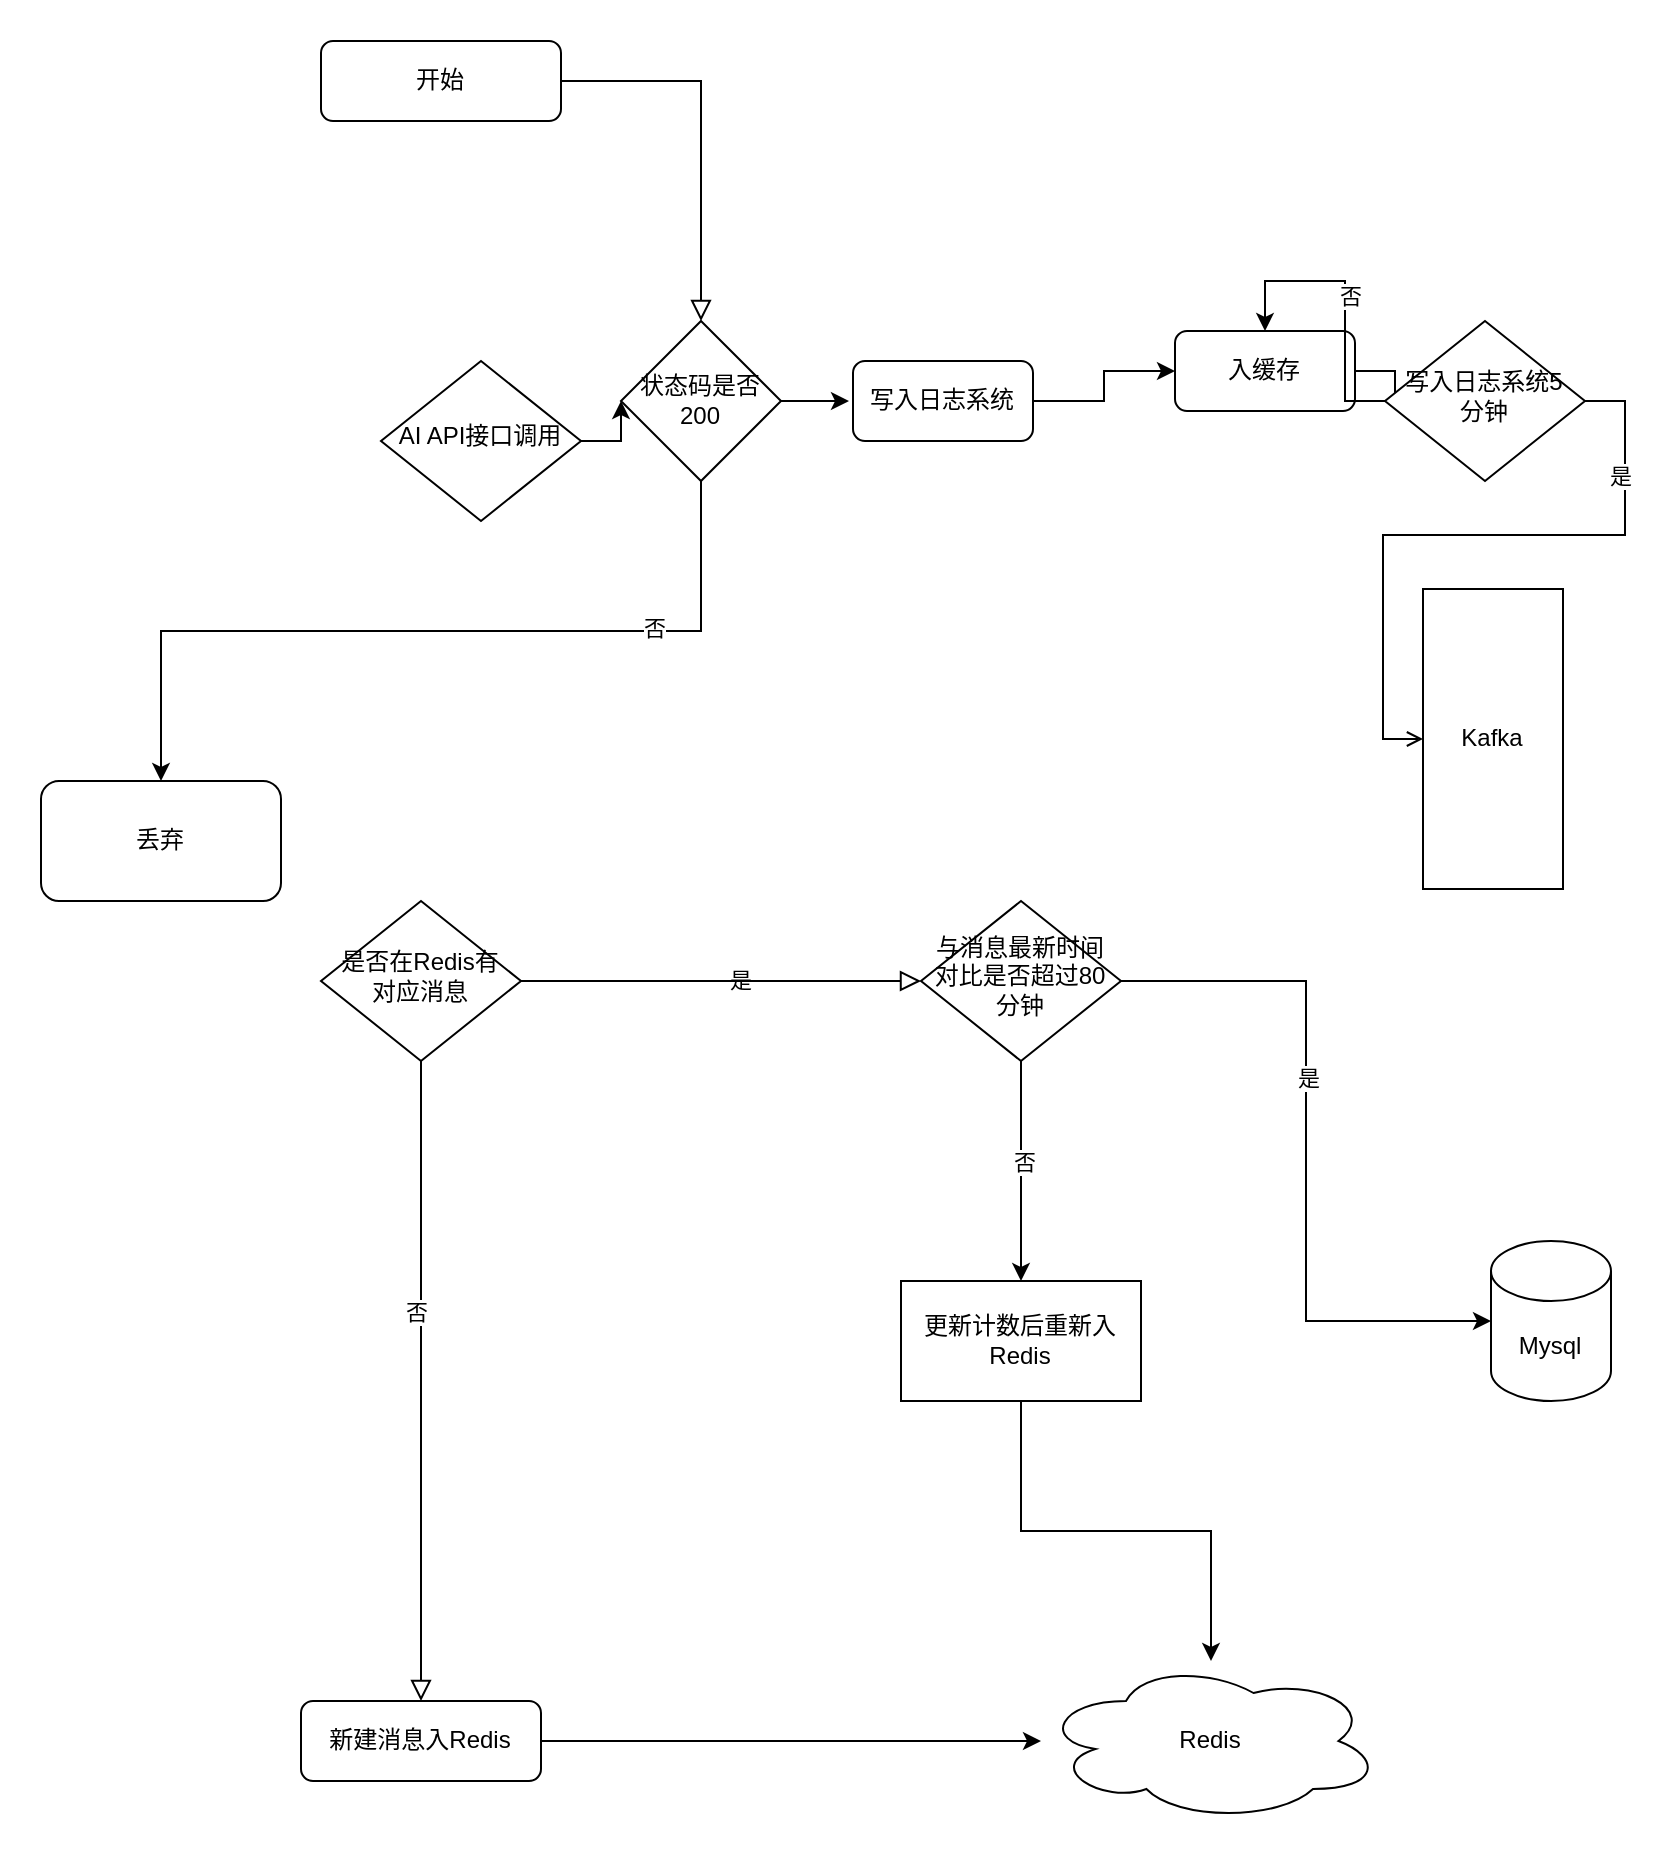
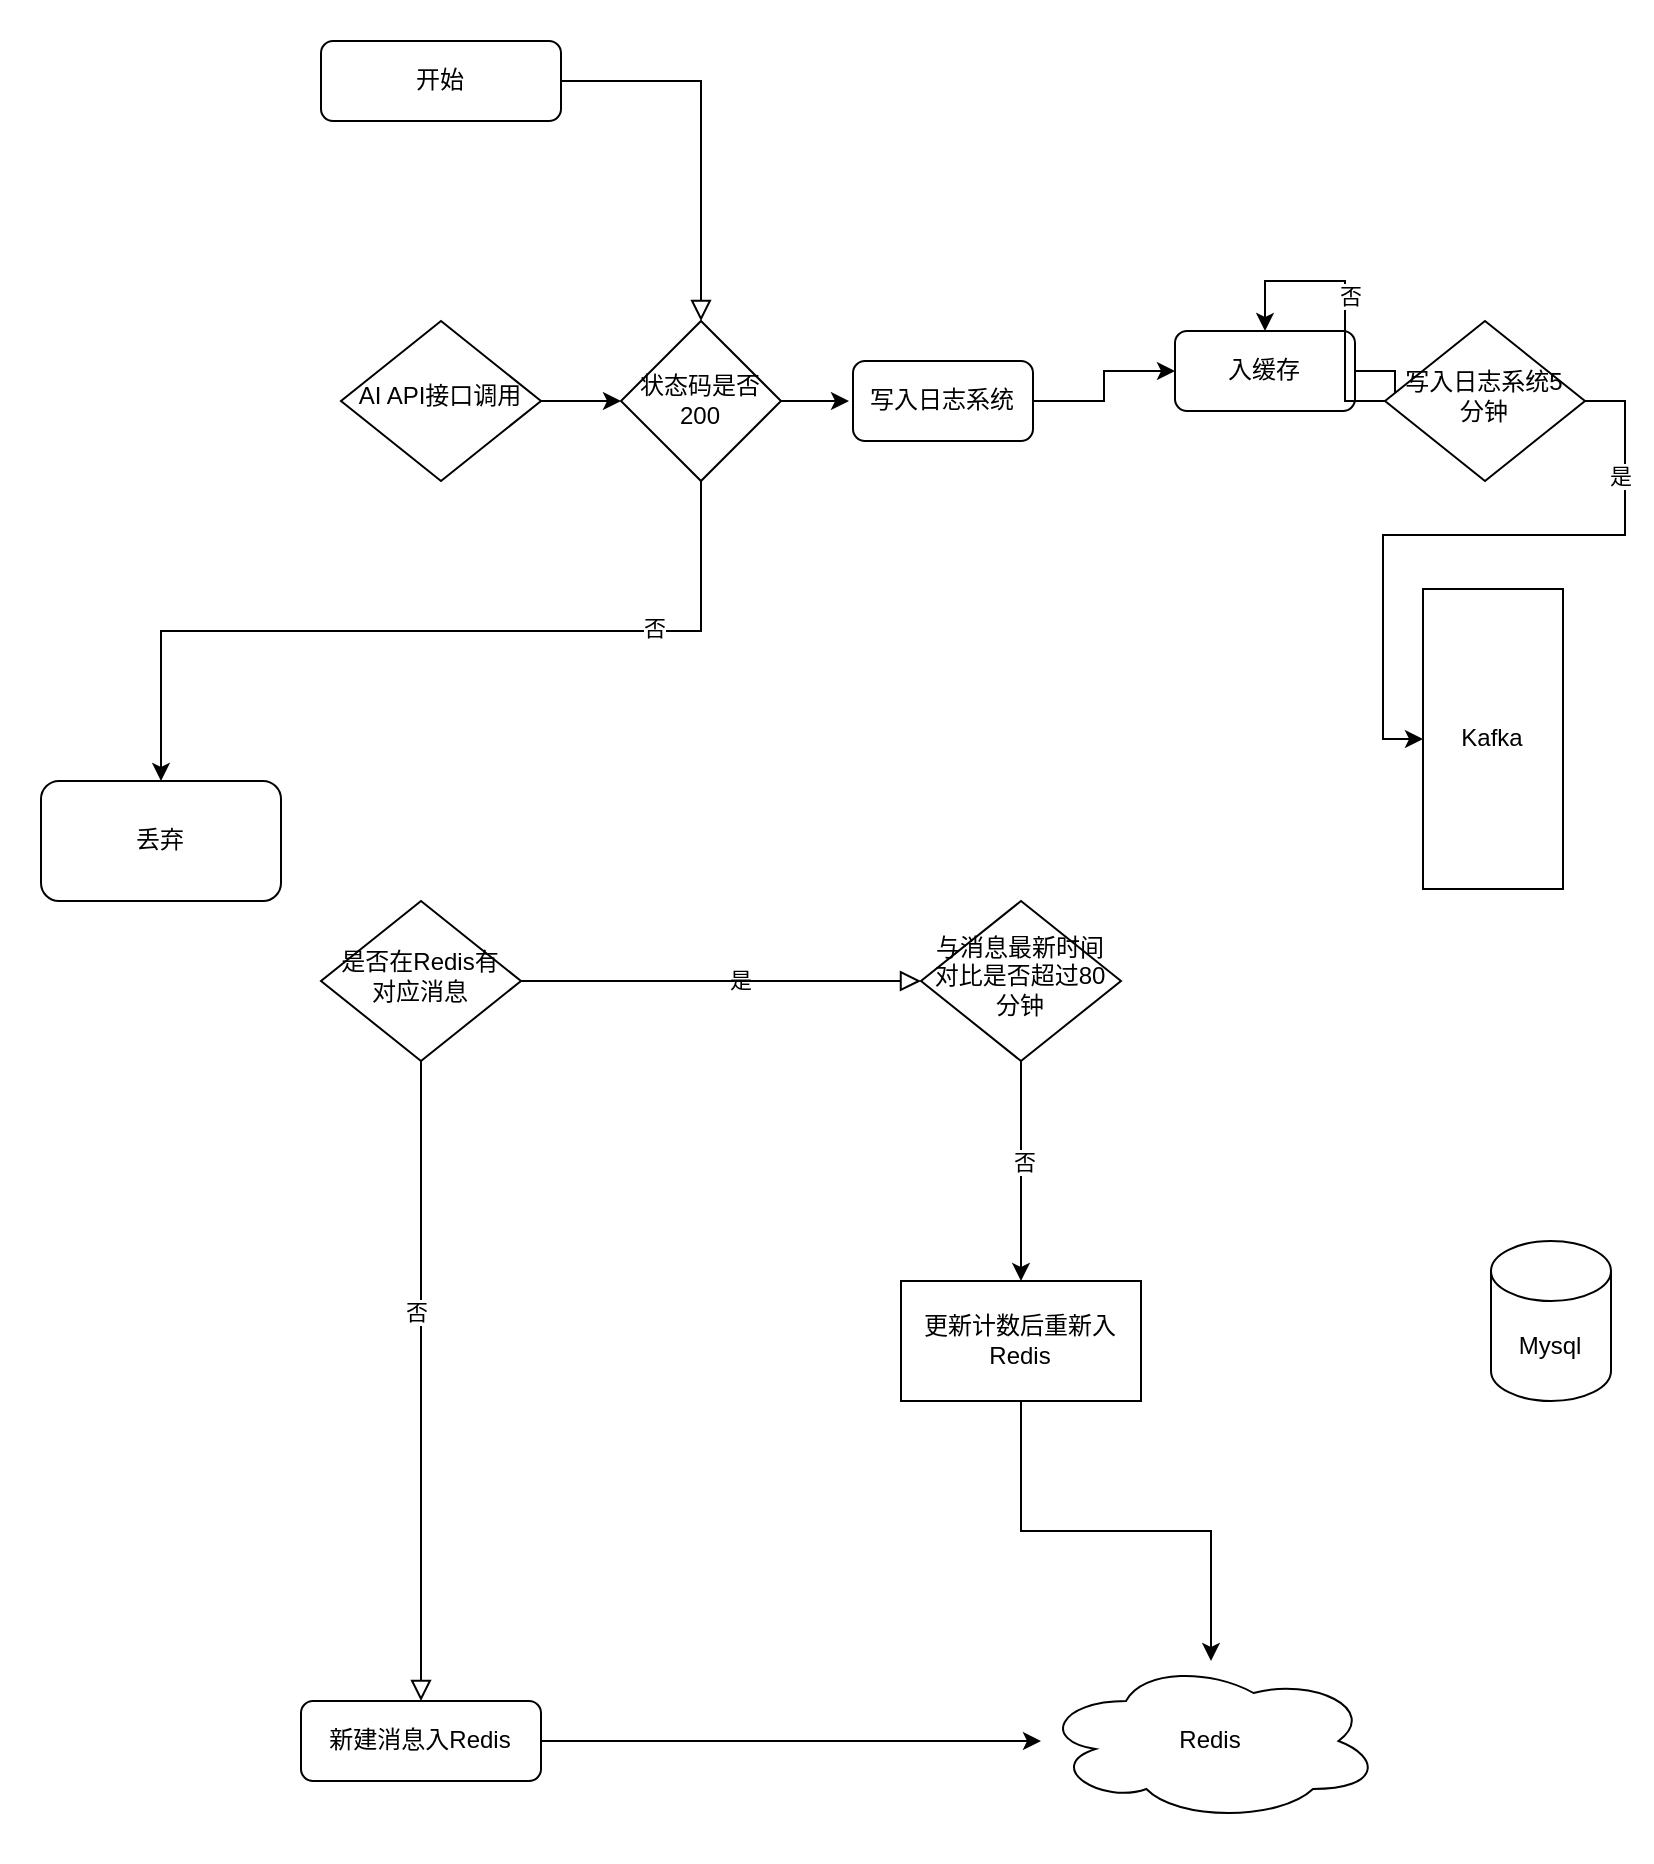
(481, 441) -> (441, 401)
(1411, 739) -> (1408, 739)
(1306, 1144) -> none
